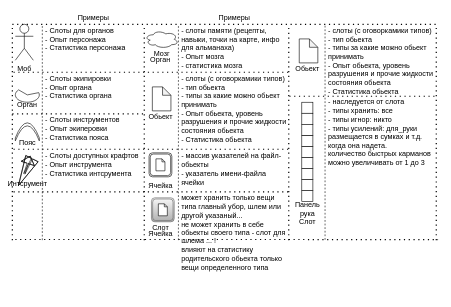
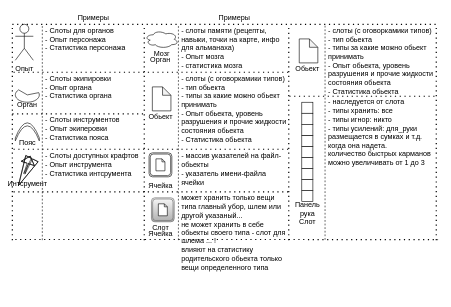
(25, 69) -> (25, 69)
